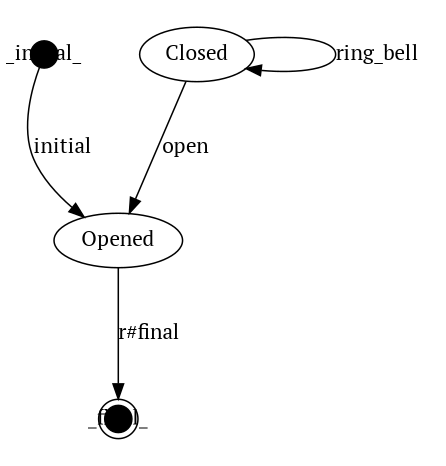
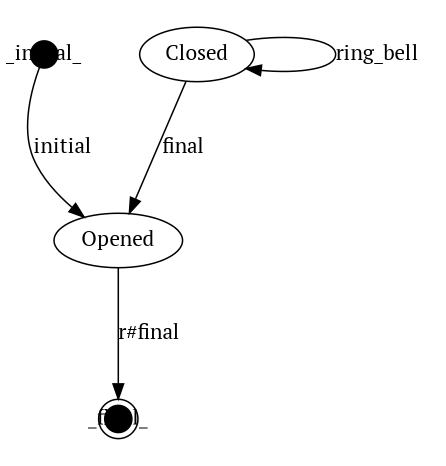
(186, 147) -> (183, 147)
